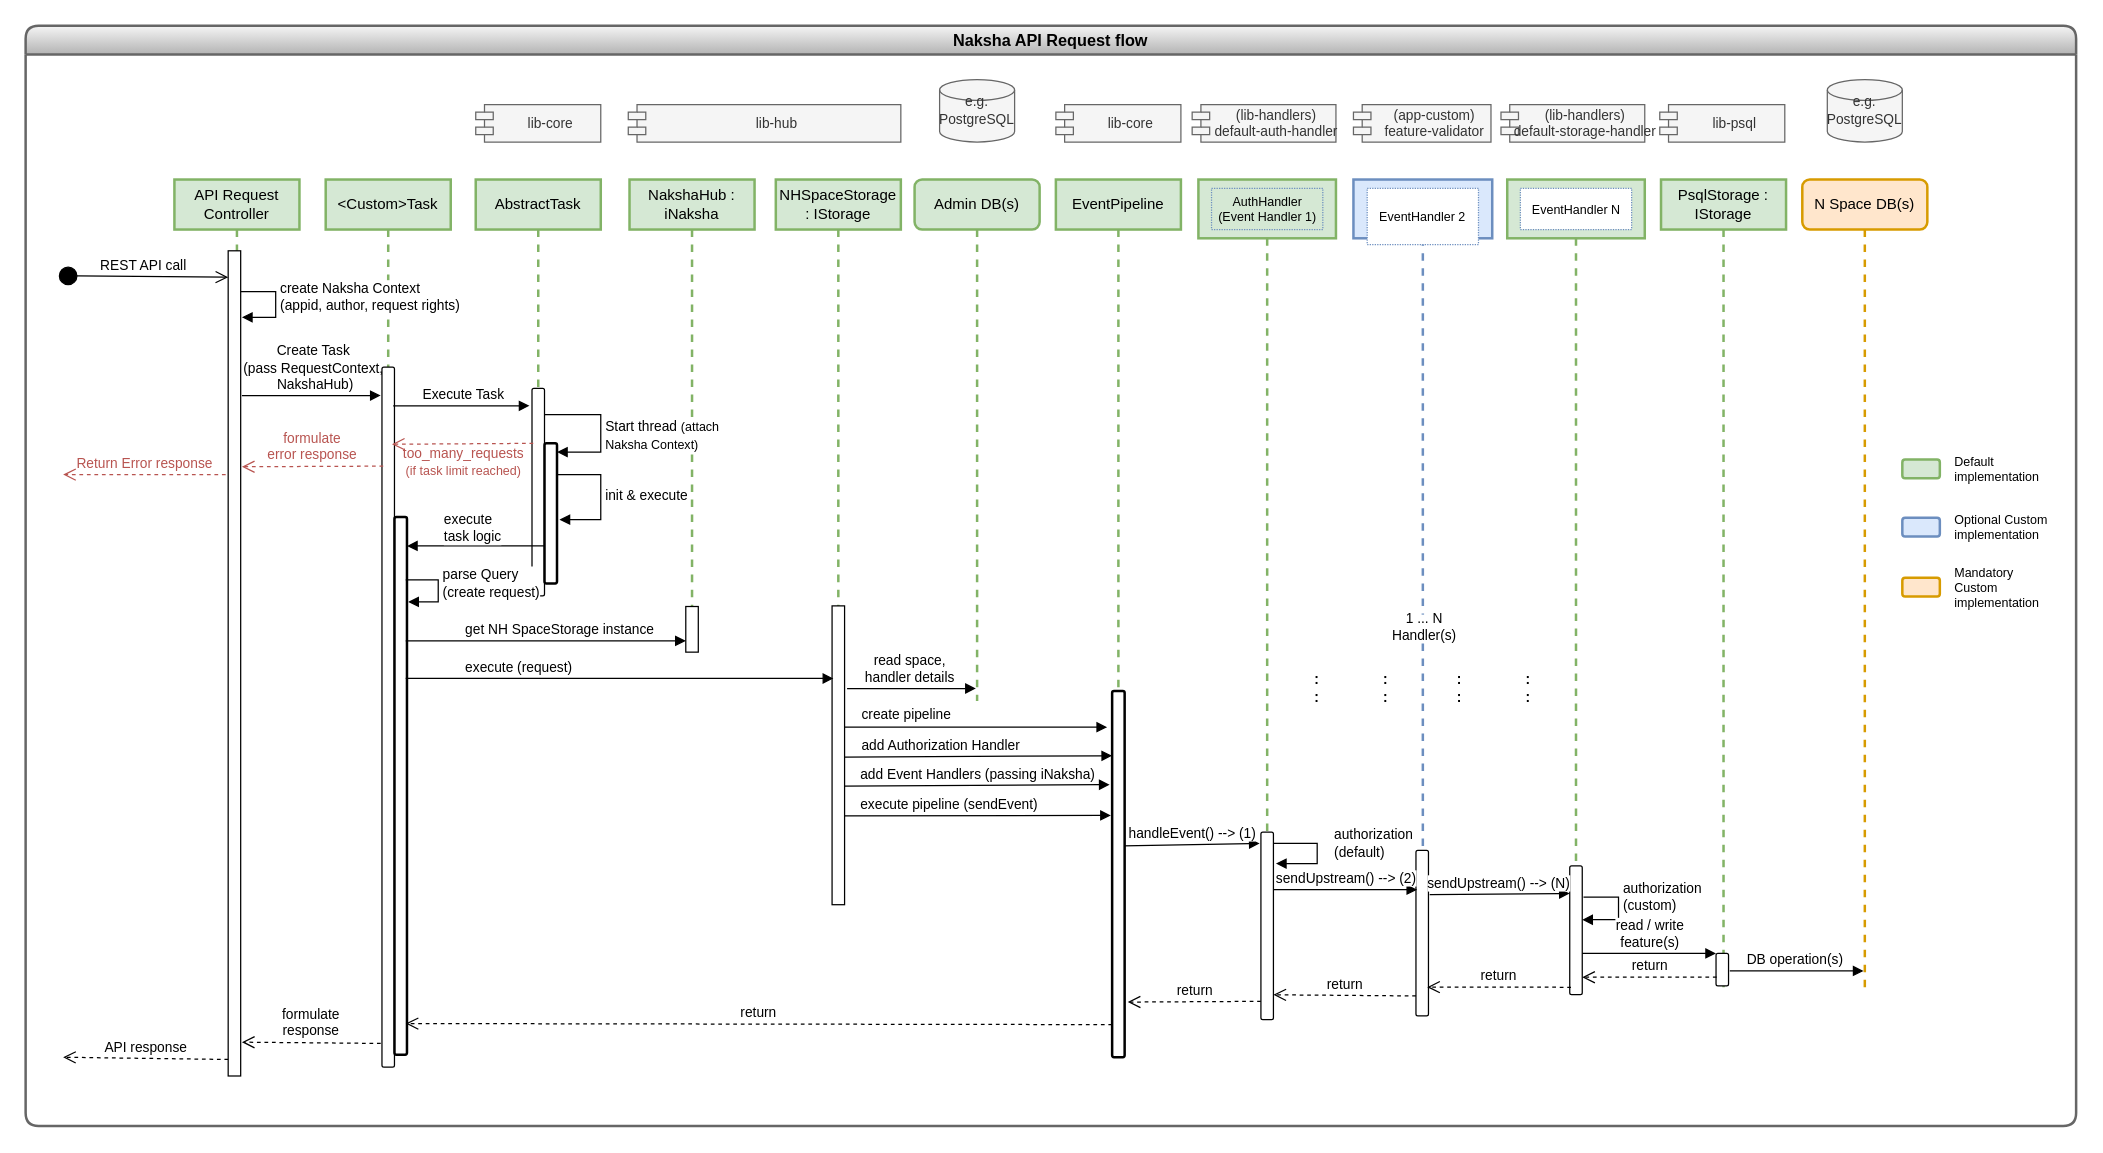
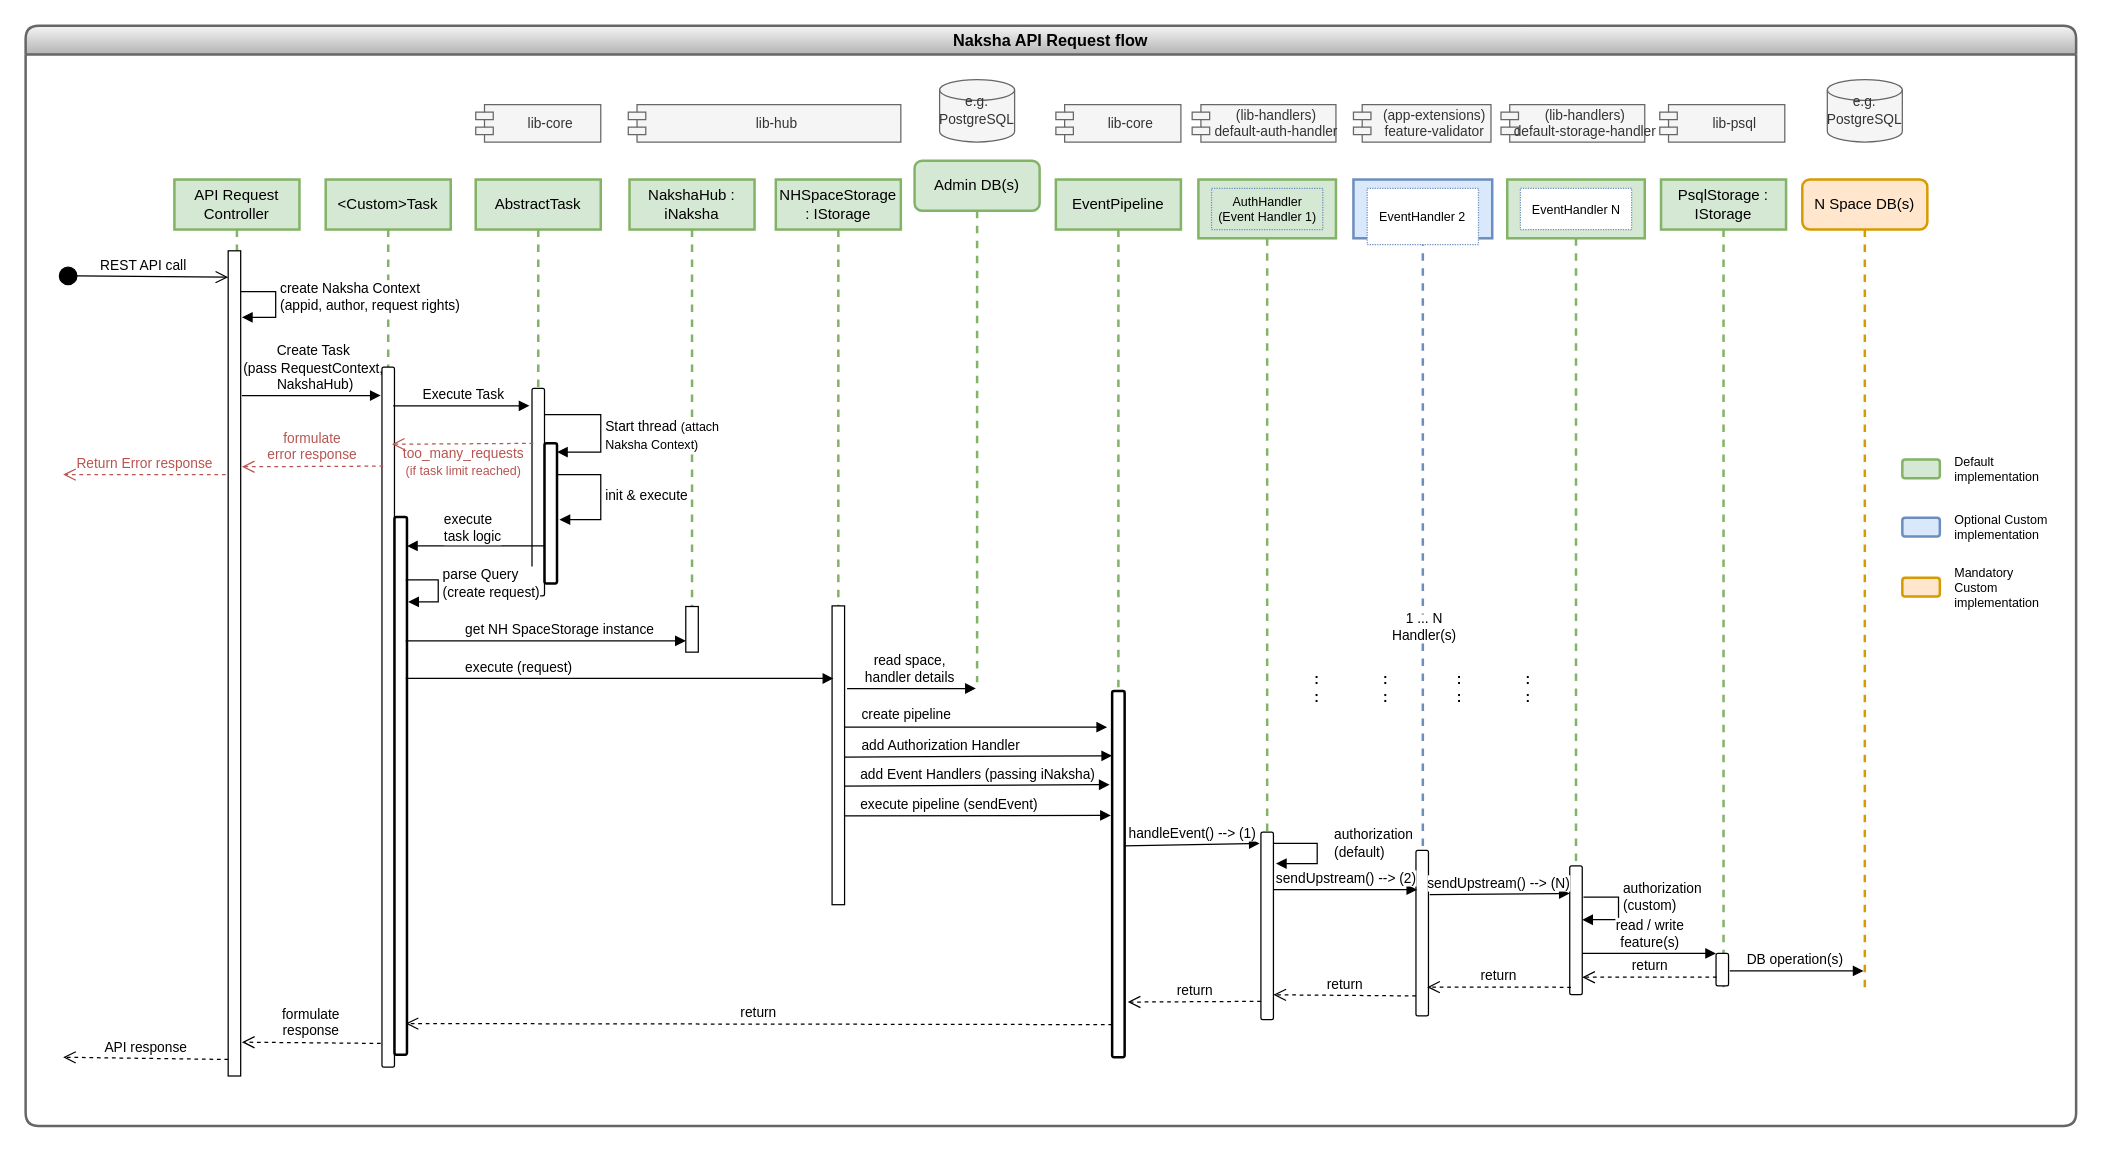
(1434, 115) -> (1434, 115)
(977, 440) -> (977, 421)
